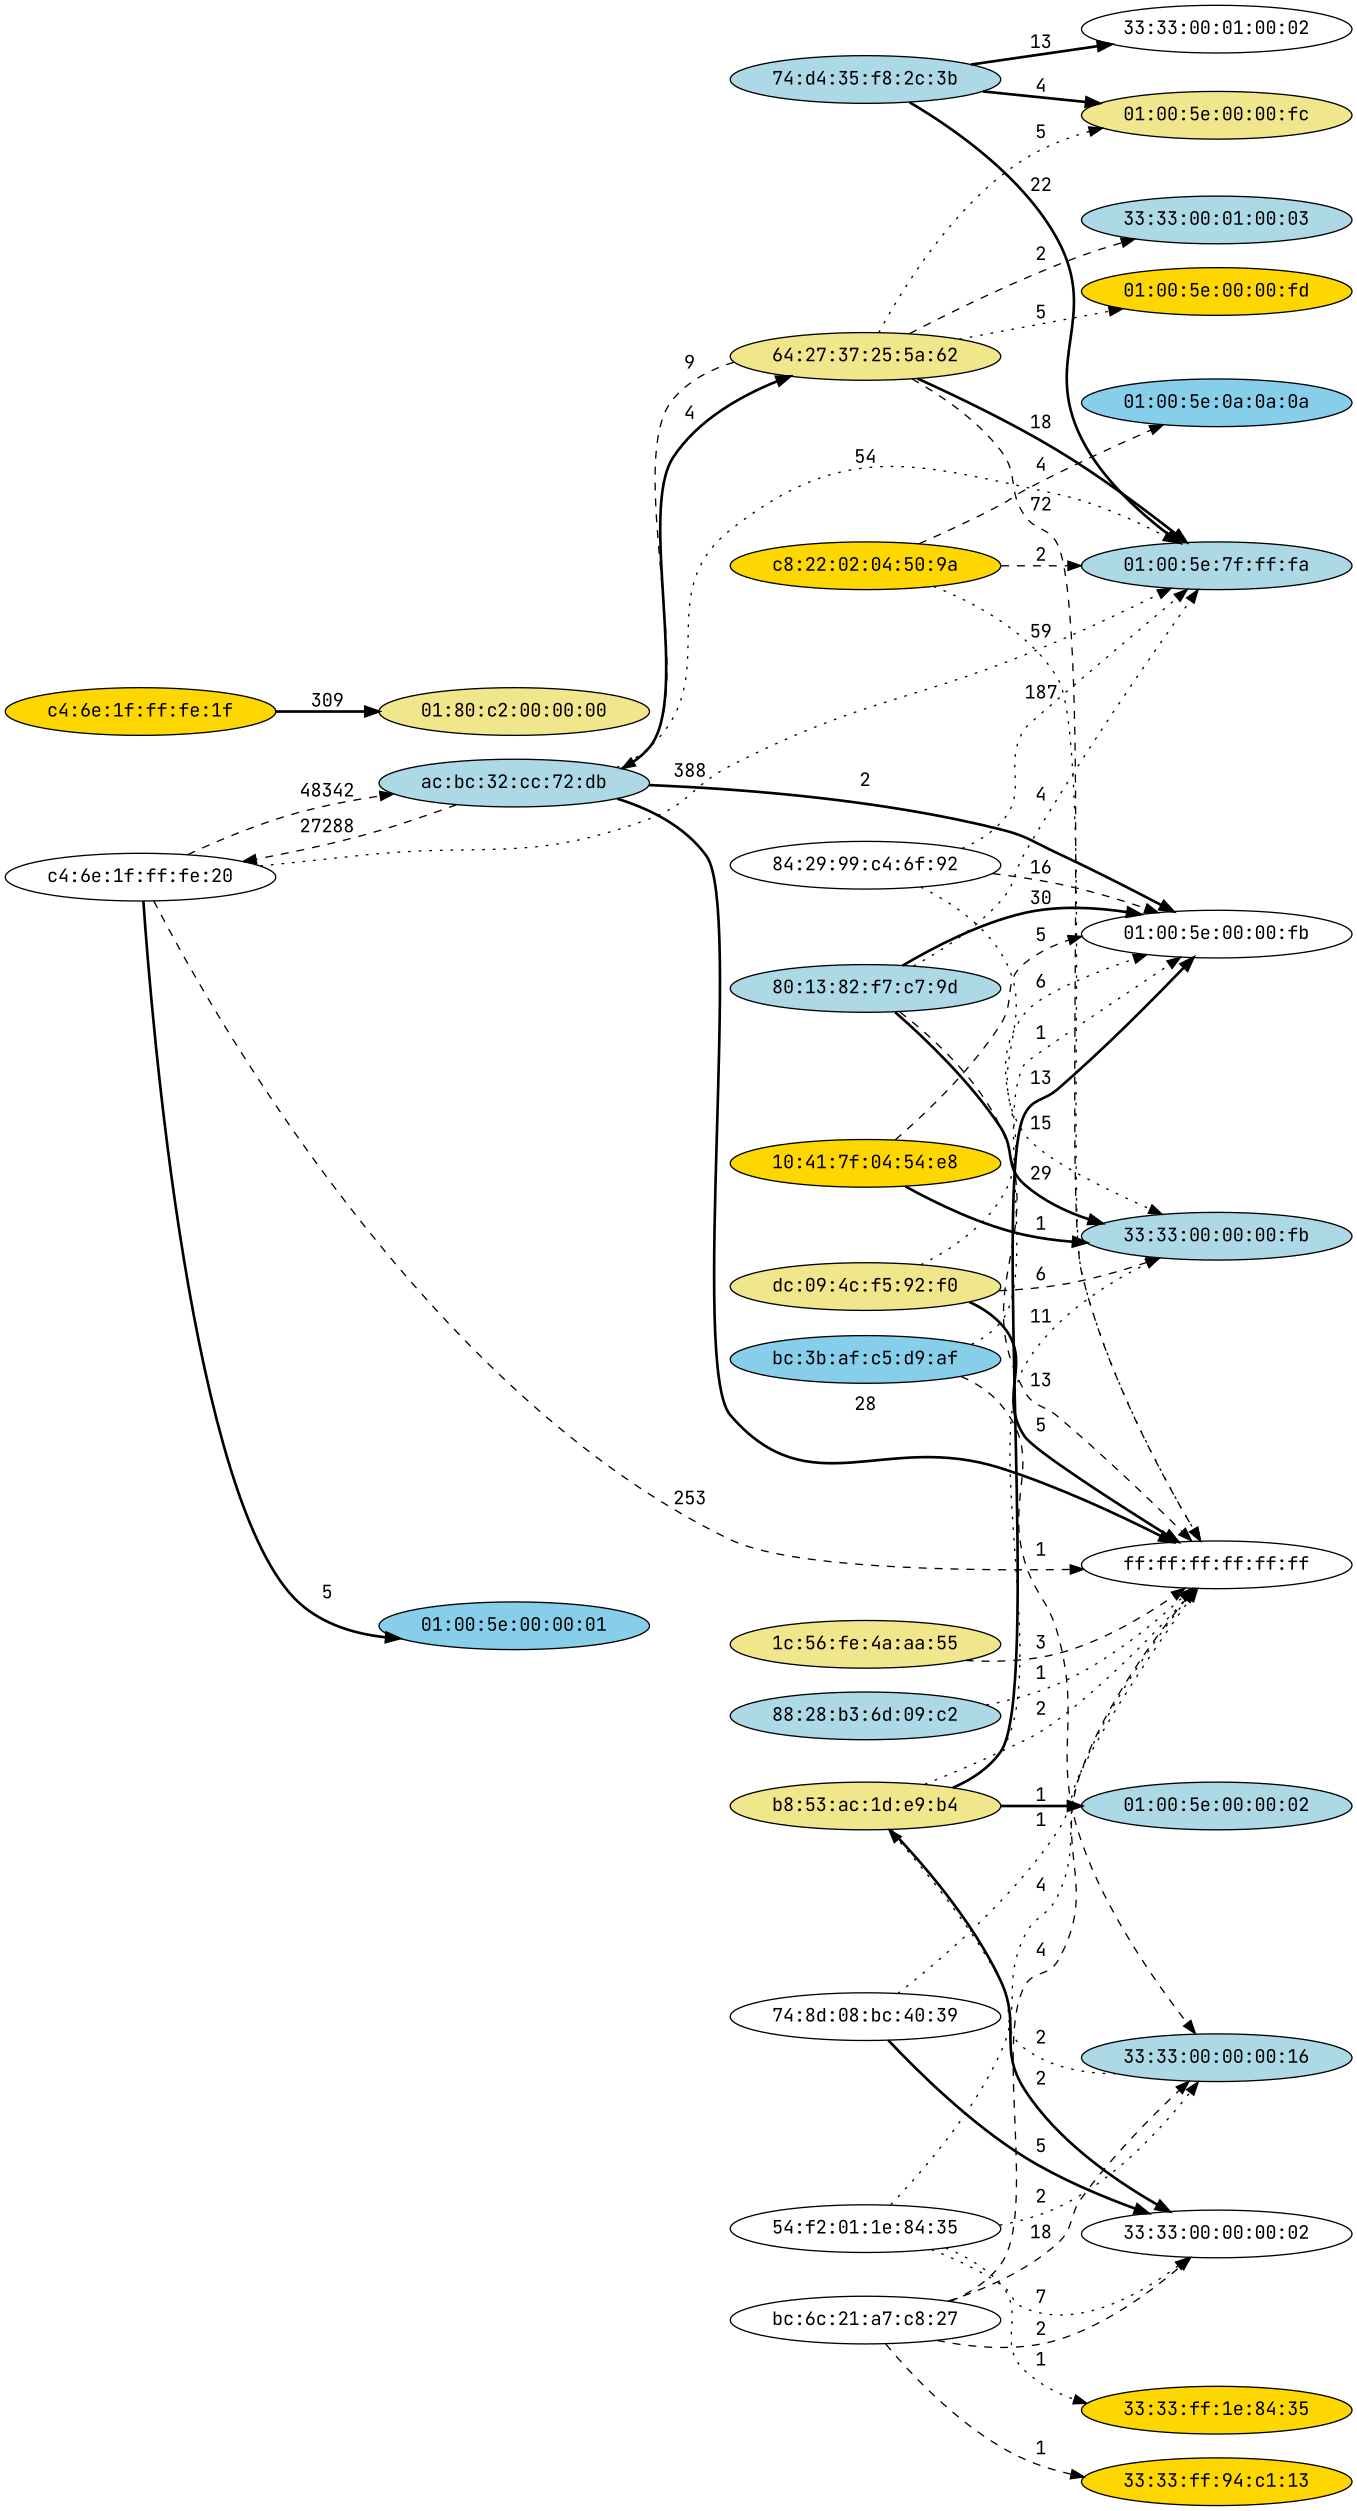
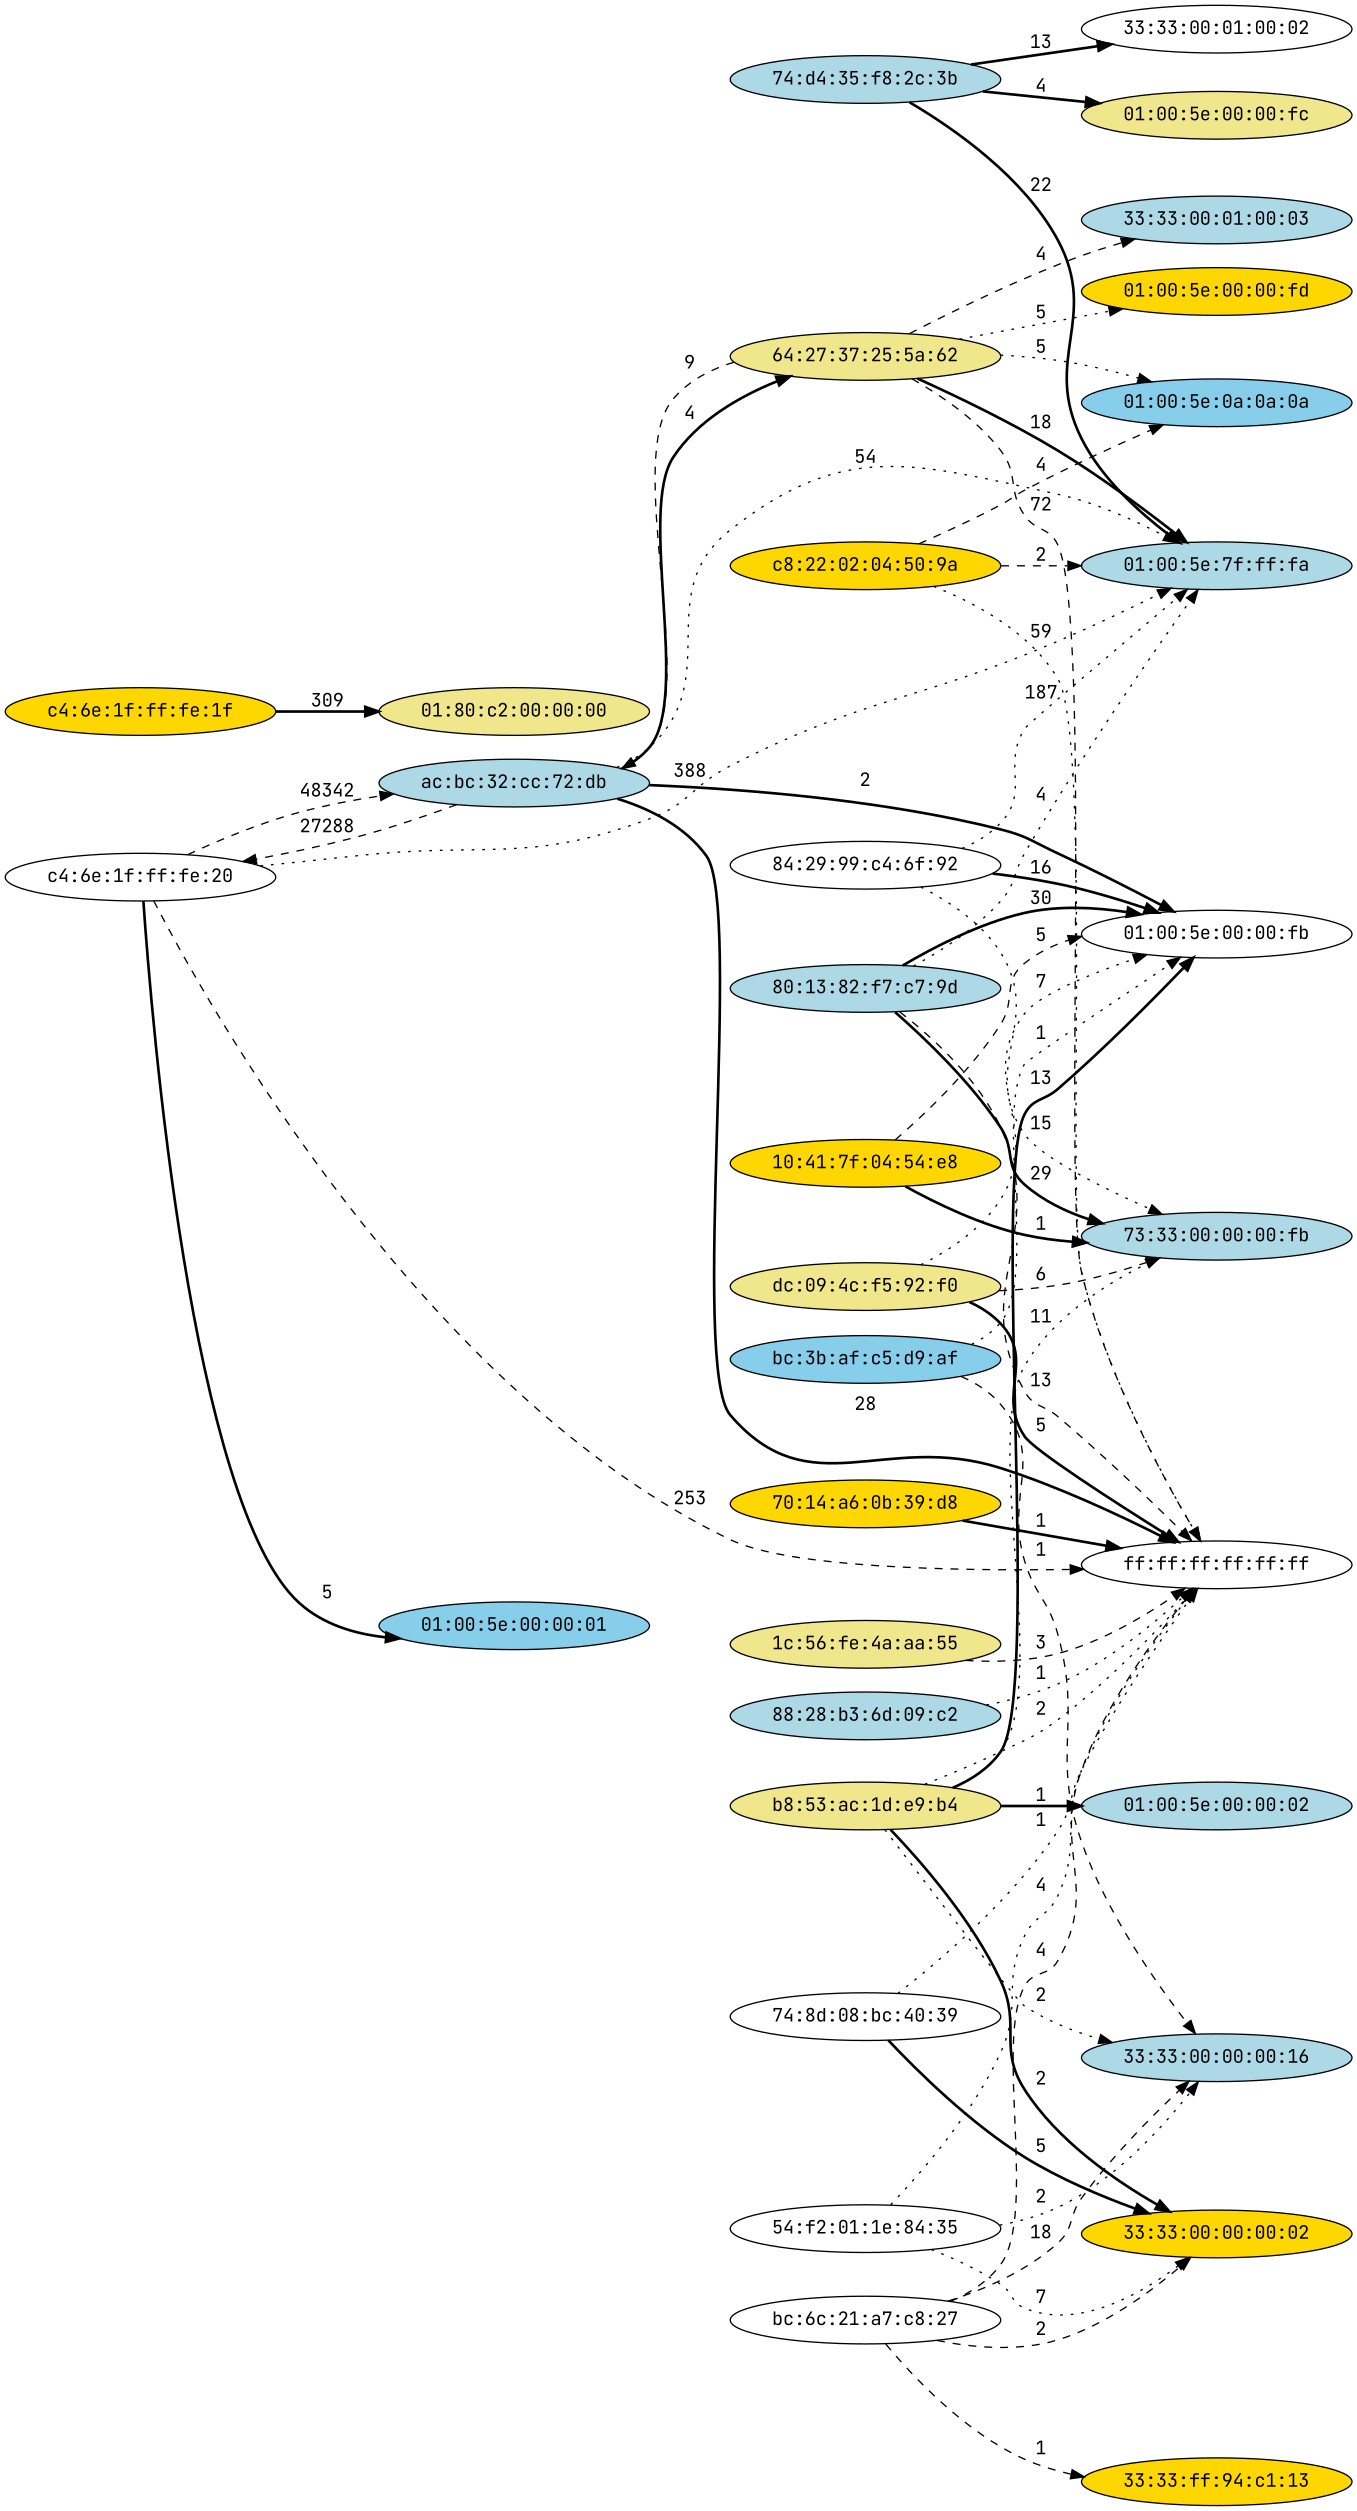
(964, 210) -> (1077, 364)
(1041, 255) -> (1041, 255)
(1066, 886) -> (1066, 886)
(1041, 982) -> (1041, 982)
(1217, 1236) -> (1217, 1236)
none -> (865, 1504)
(1026, 2049) -> (960, 1927)
(1217, 2234) -> (1217, 2234)
(1217, 2410) -> none
